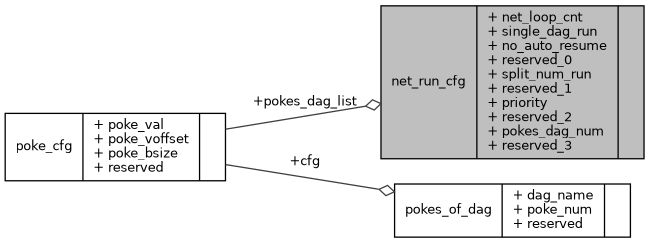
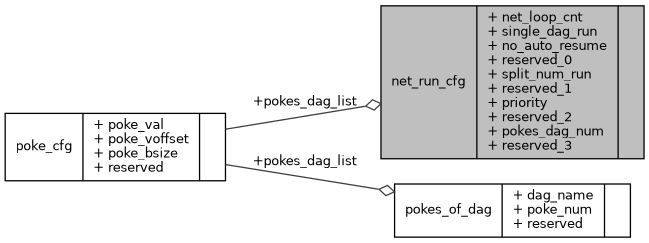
(303, 162) -> (303, 162)
